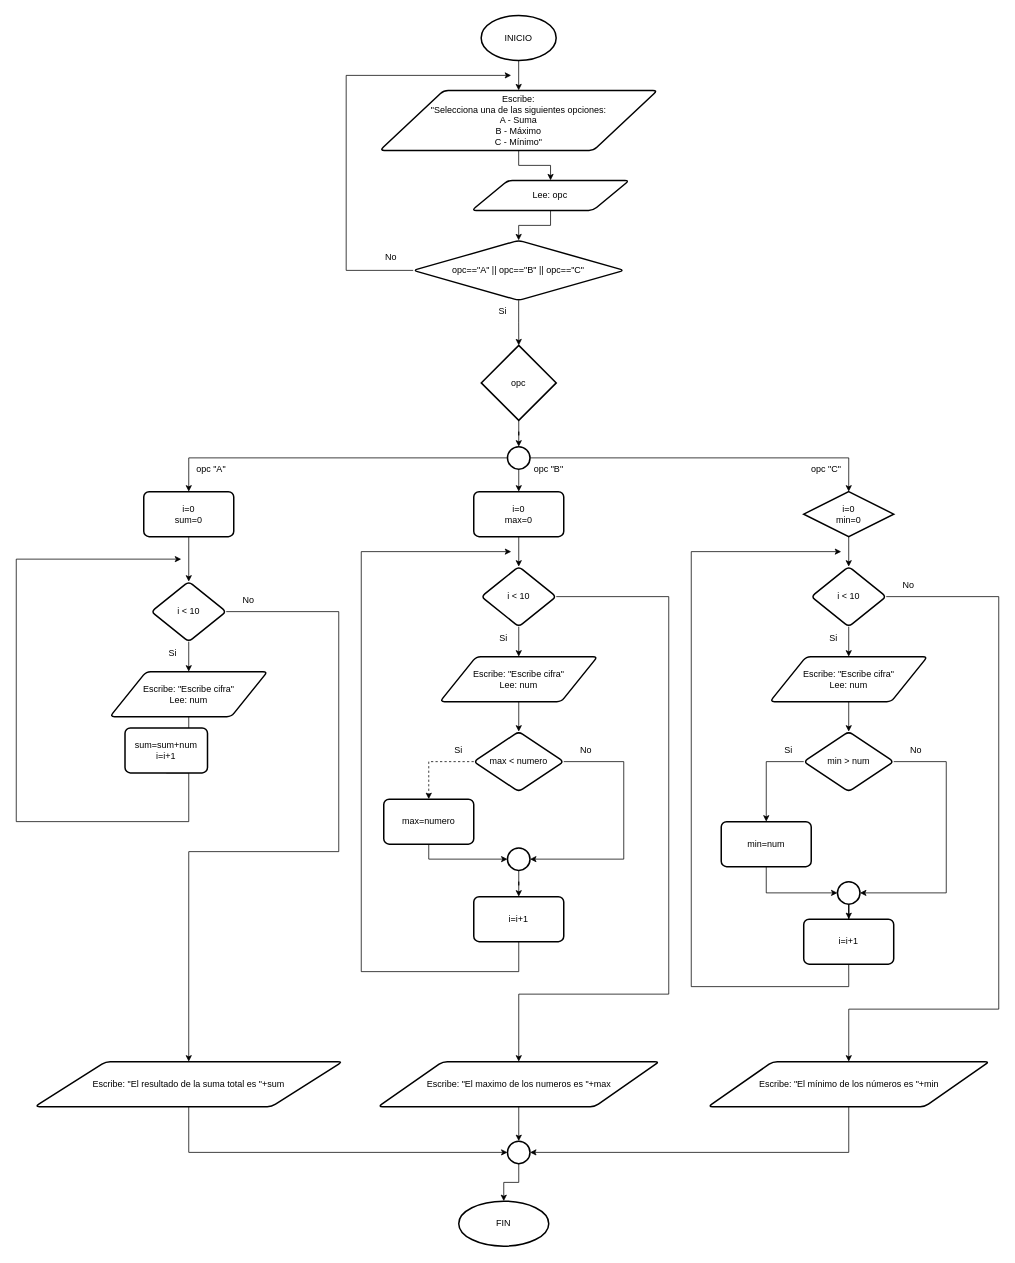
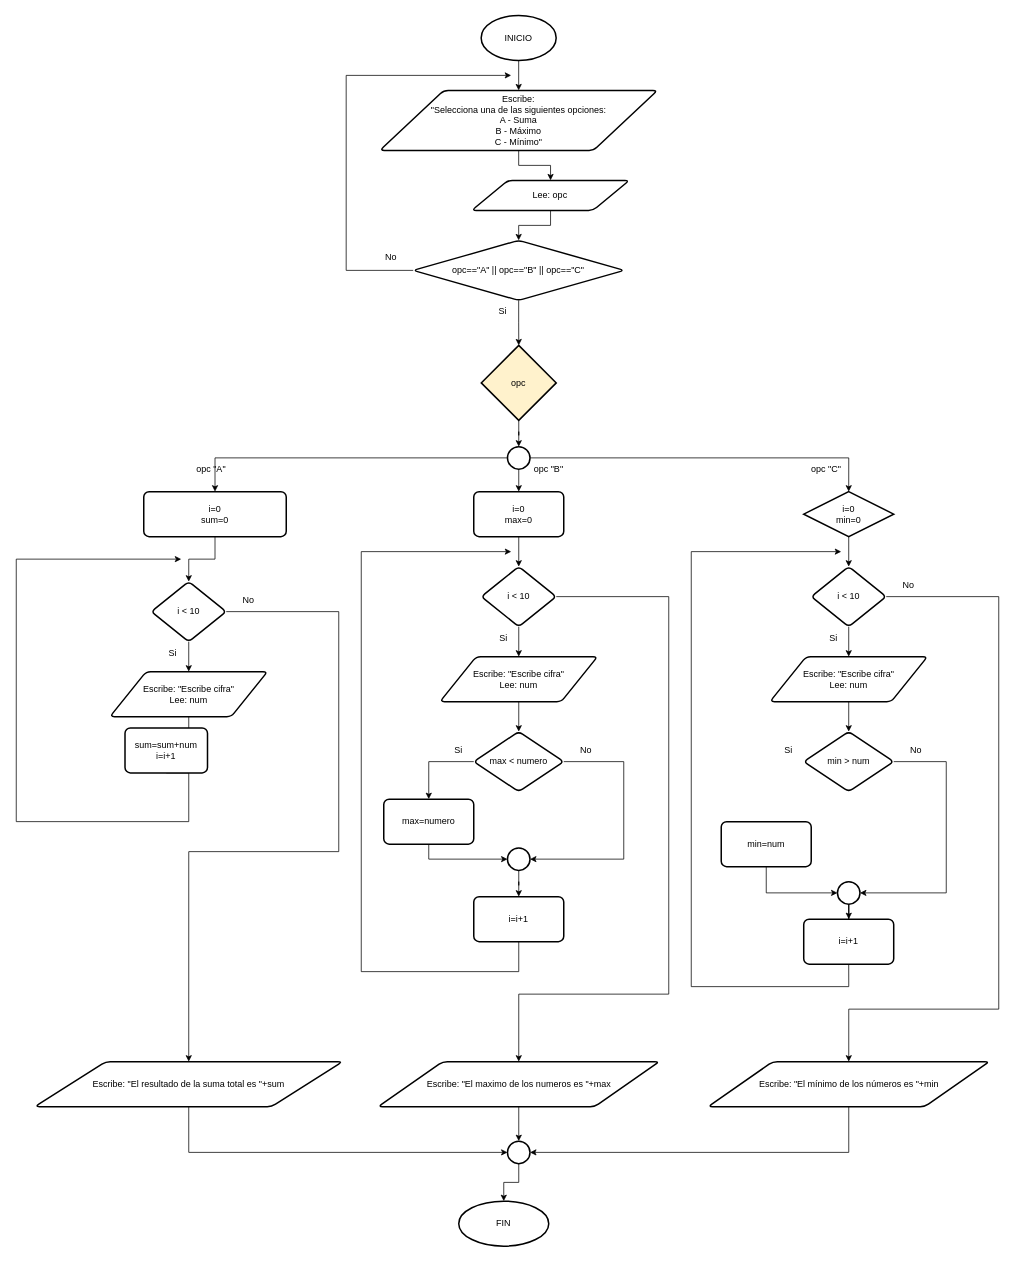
(519, 383) -> (519, 383)
(189, 514) -> (215, 514)
(435, 762) -> (435, 762)
(766, 771) -> none
